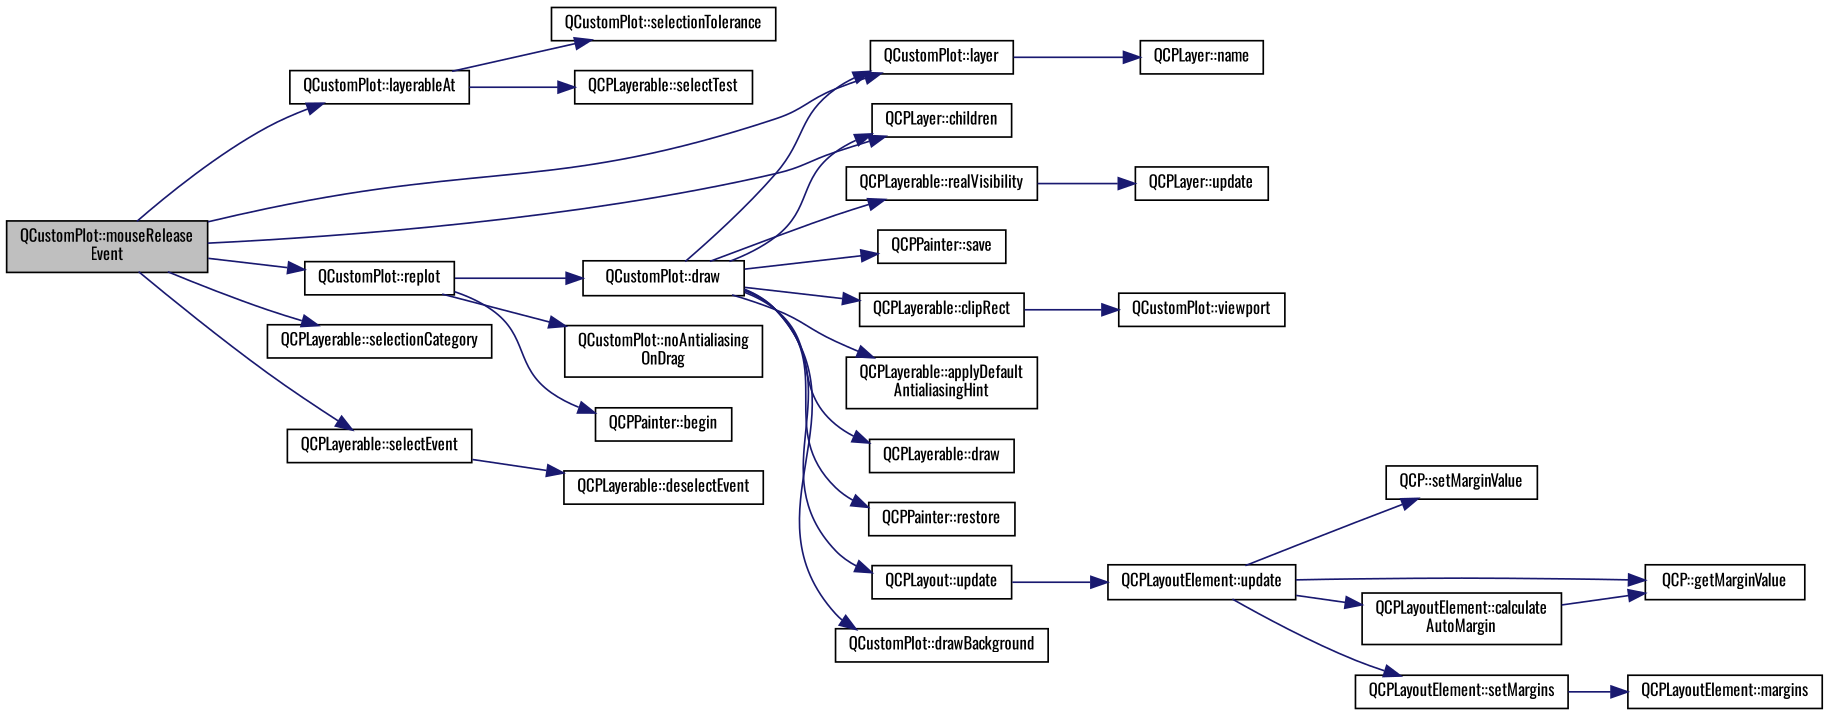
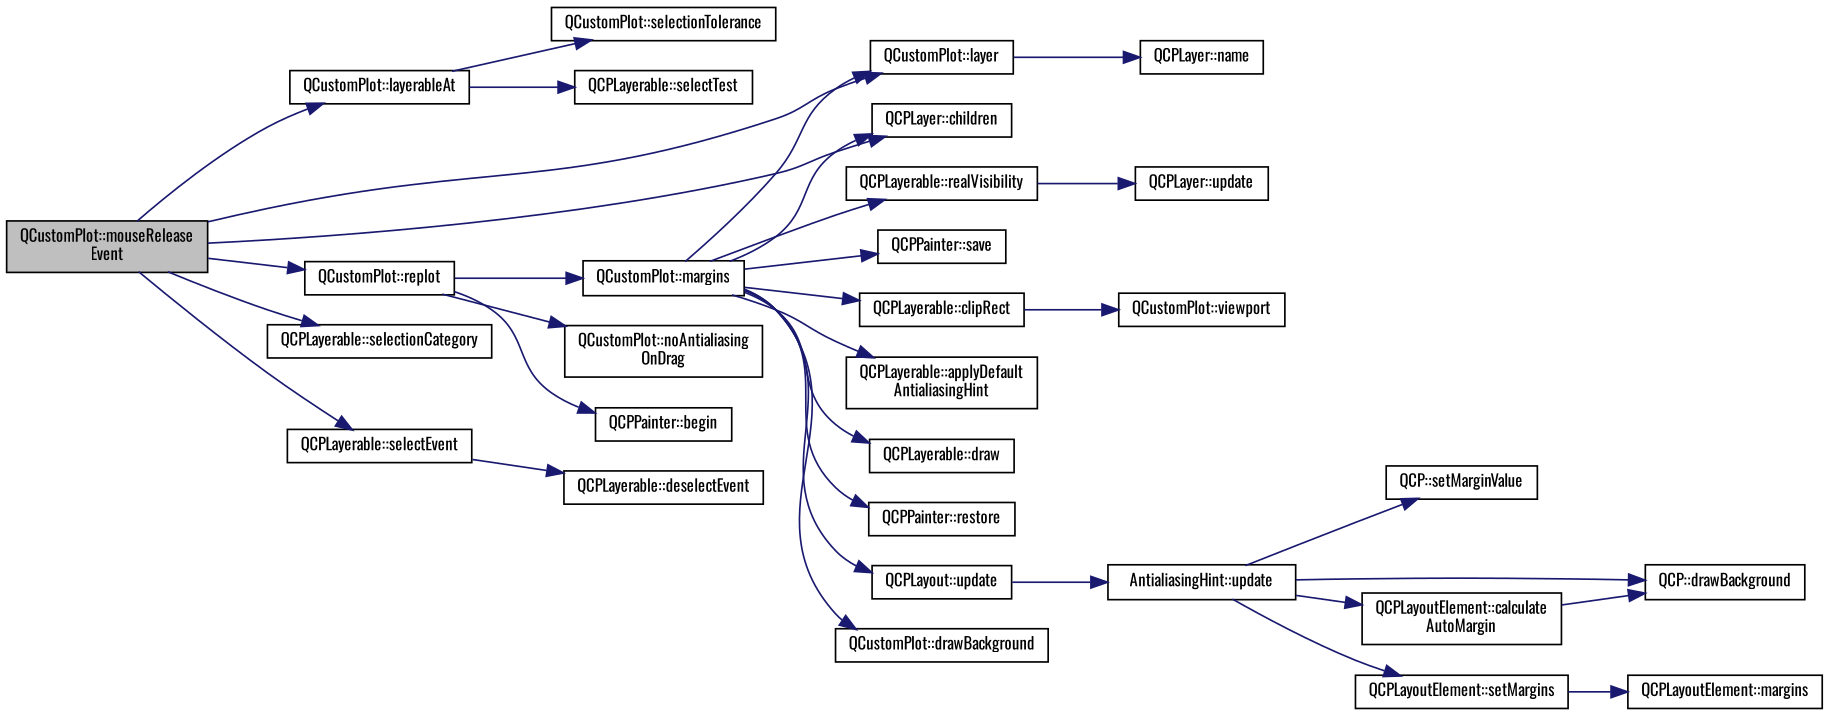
(664, 278) -> (664, 278)
(1202, 582) -> (1202, 582)
(1725, 582) -> (1725, 582)
